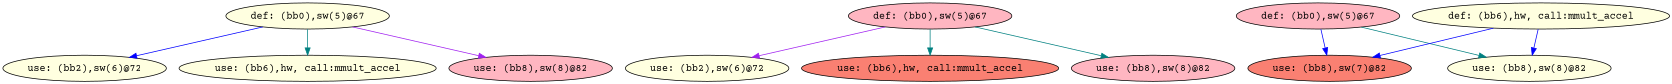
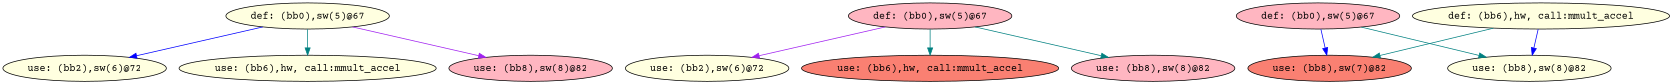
(1440, 41) -> (1440, 41)
